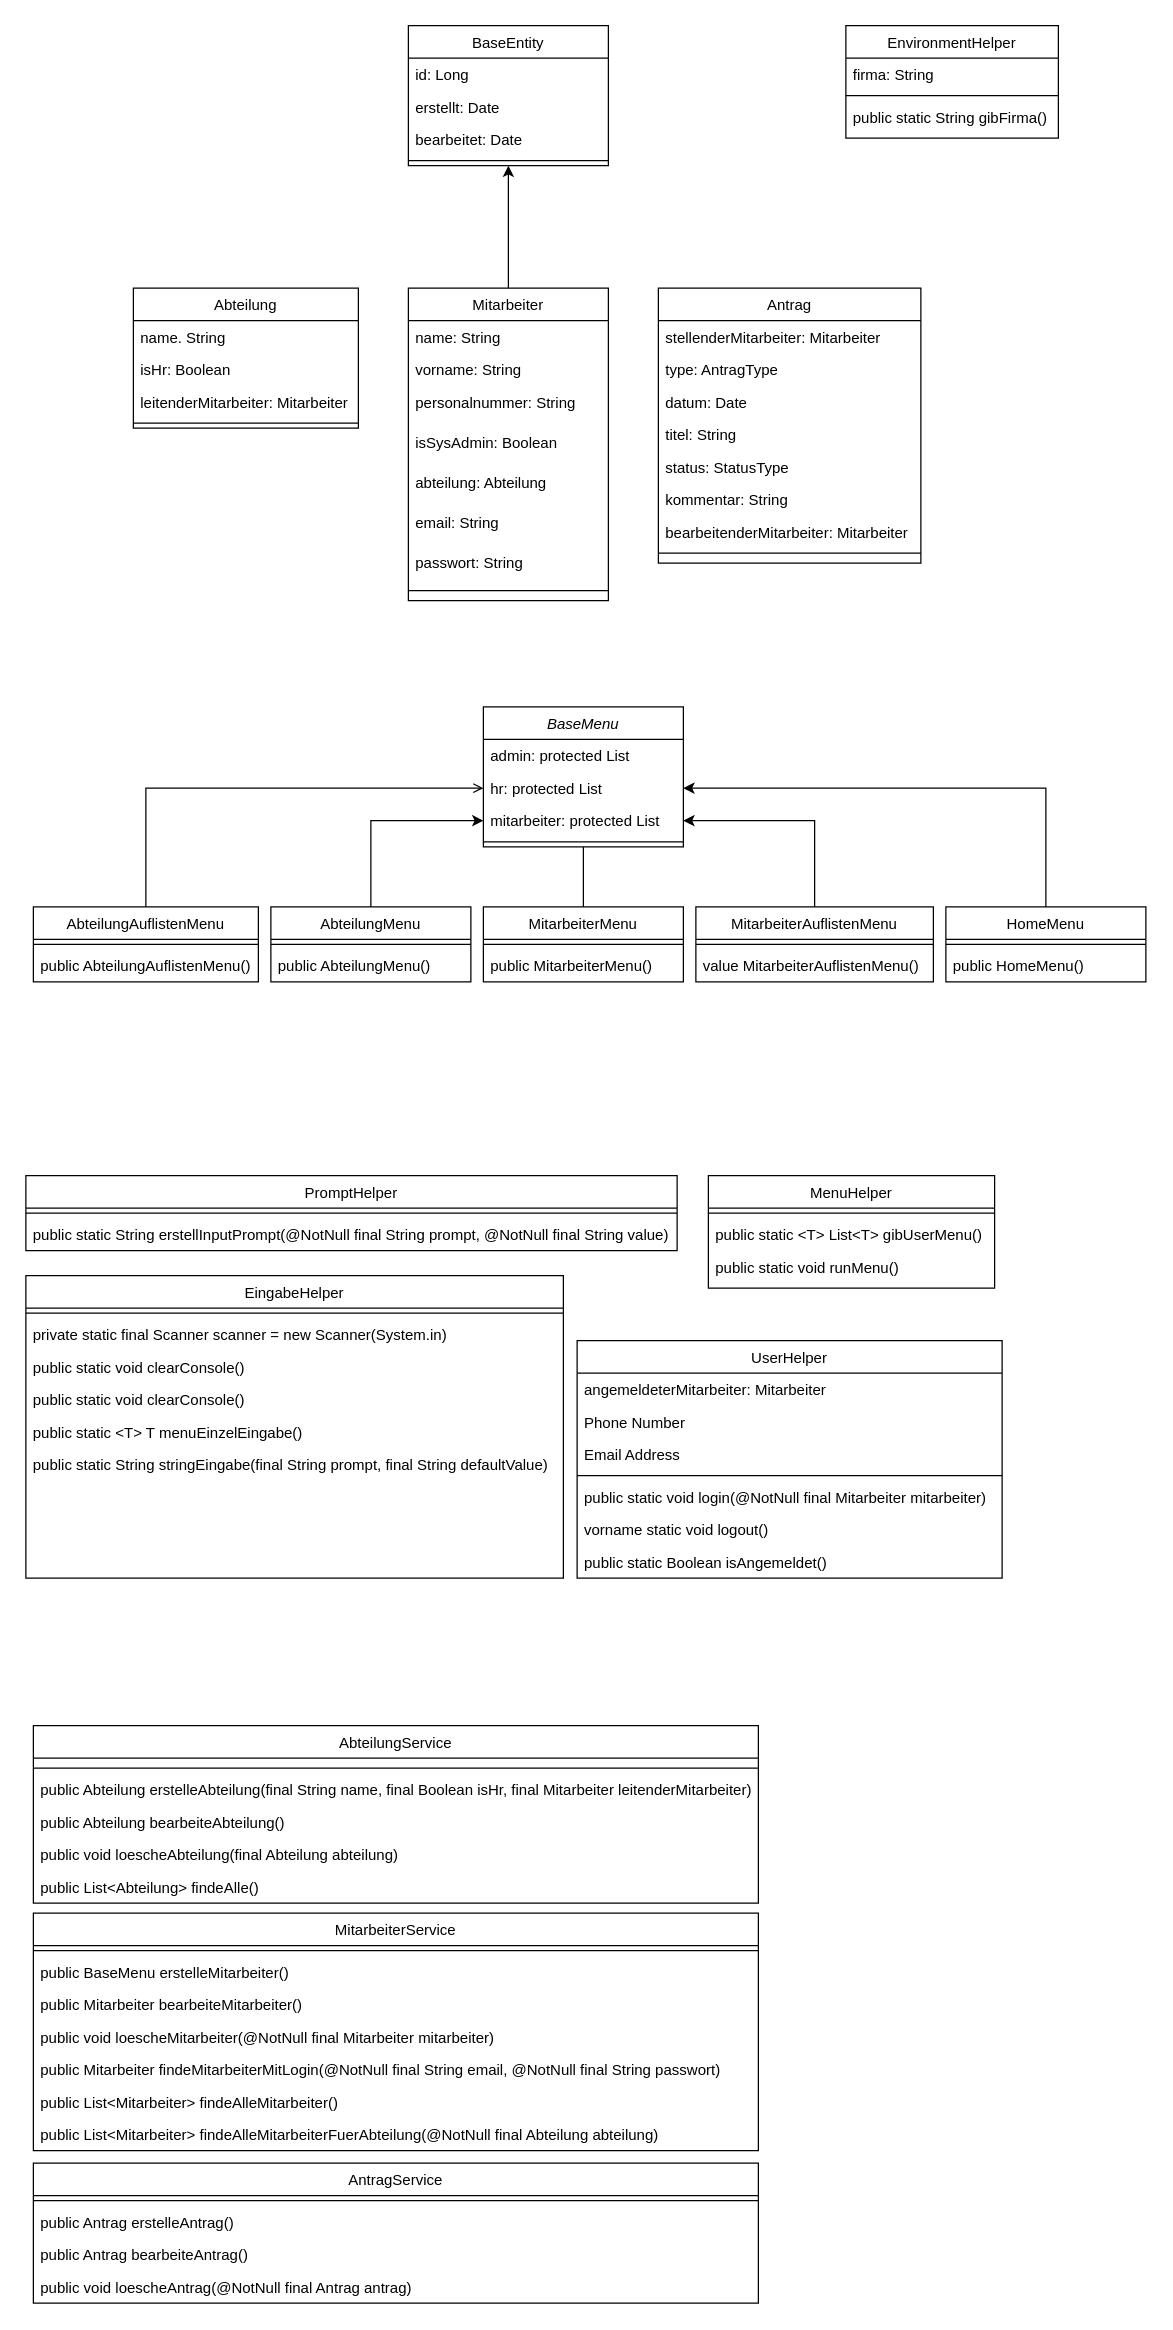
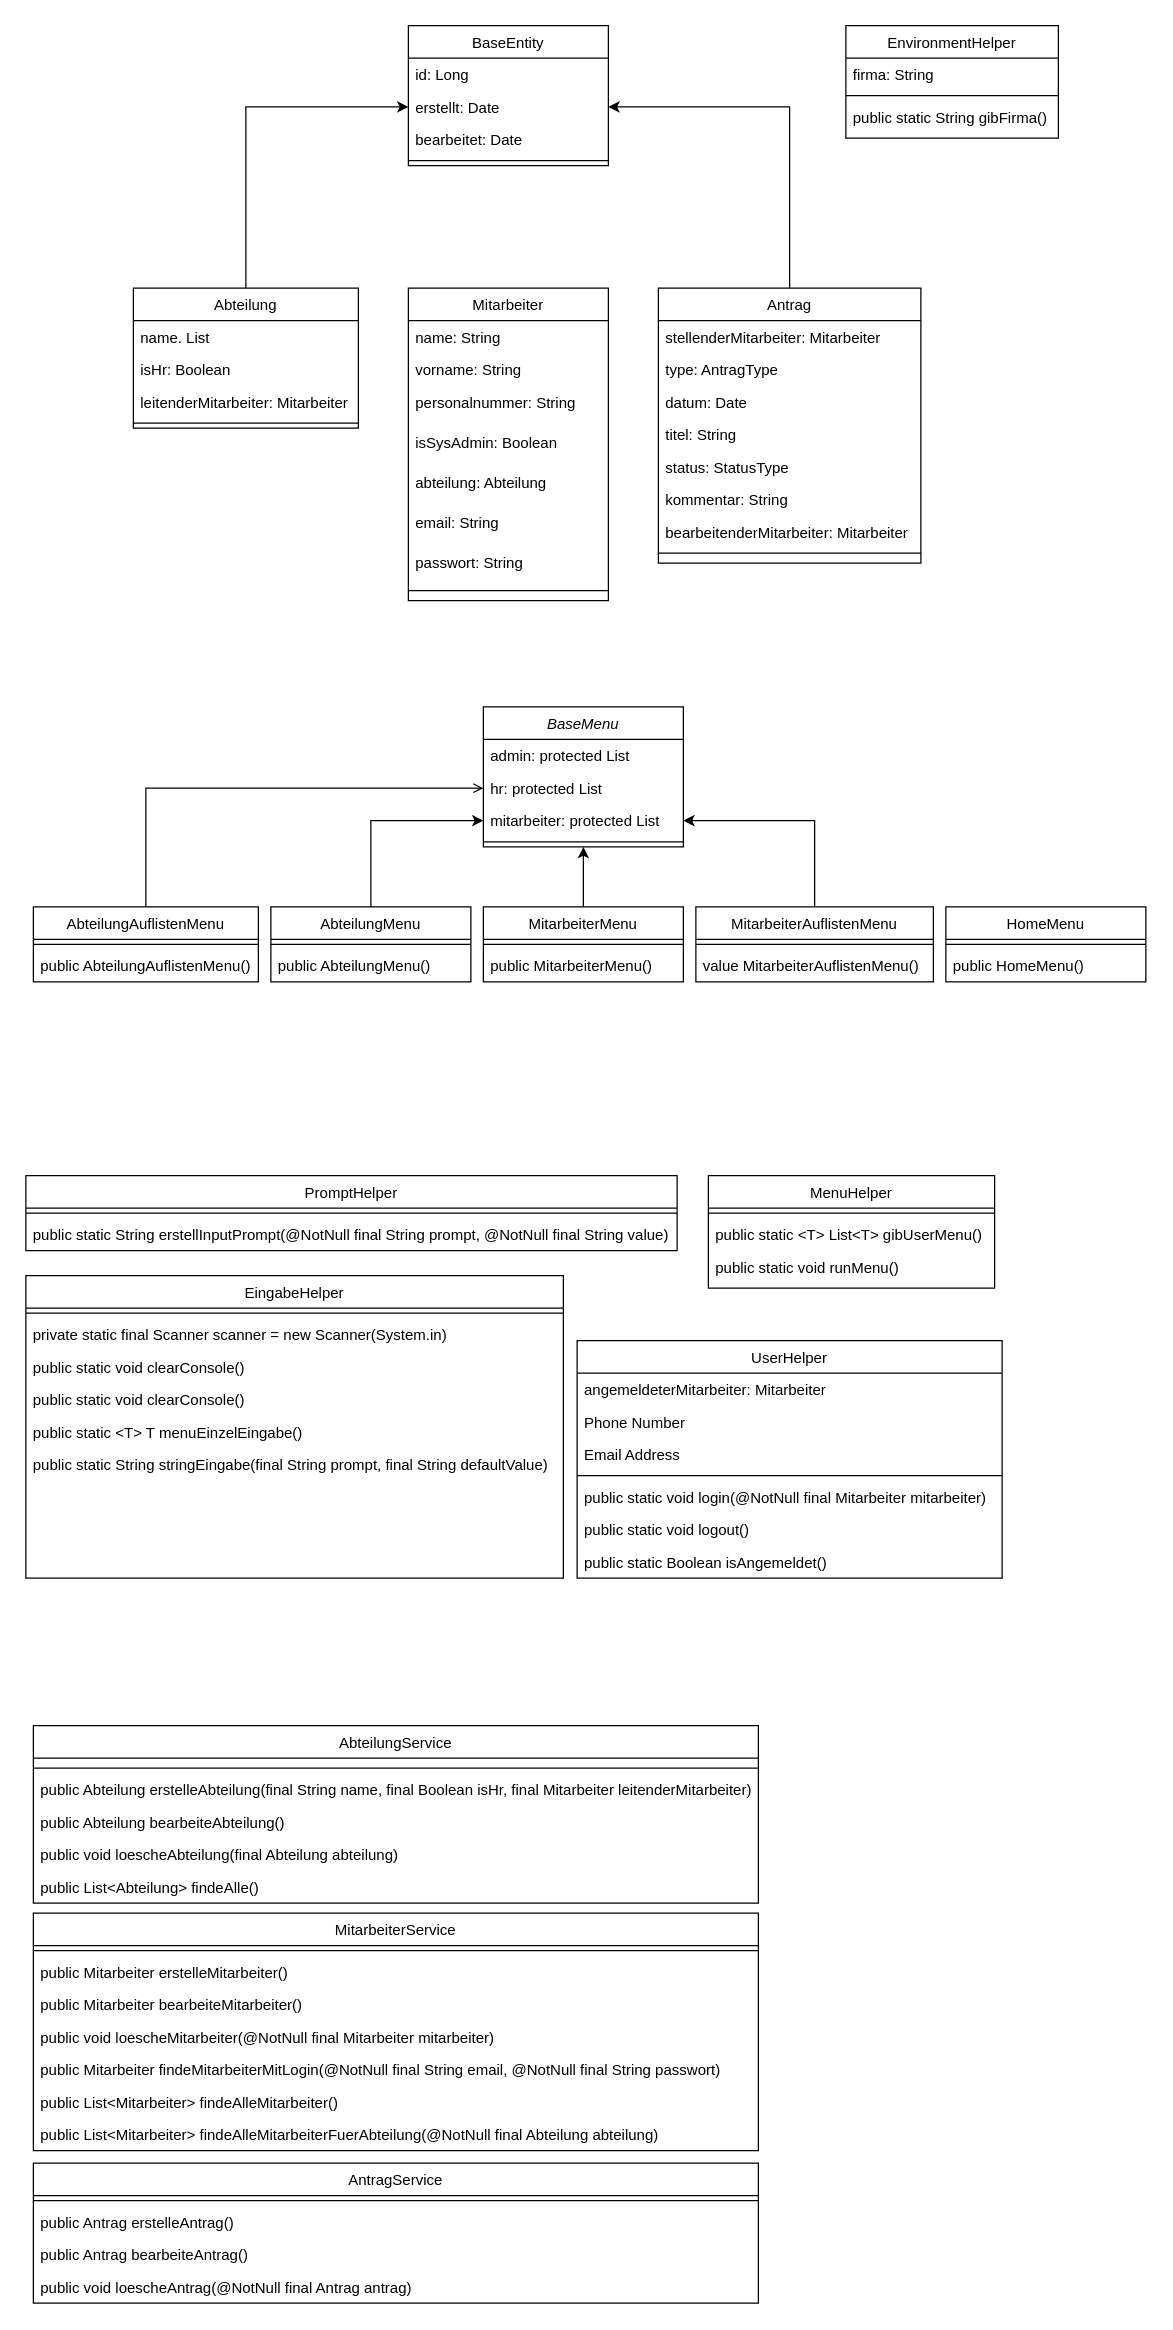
none -> (789, 111)
none -> (246, 121)
(508, 231) -> none
(185, 338) -> (176, 338)
(927, 788) -> none
(583, 854) -> (583, 857)
(690, 1530) -> (682, 1530)
(180, 1973) -> (189, 1973)
